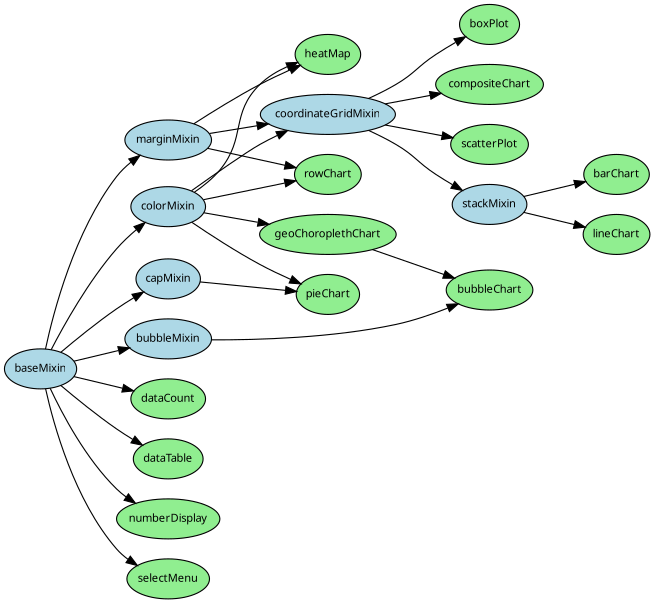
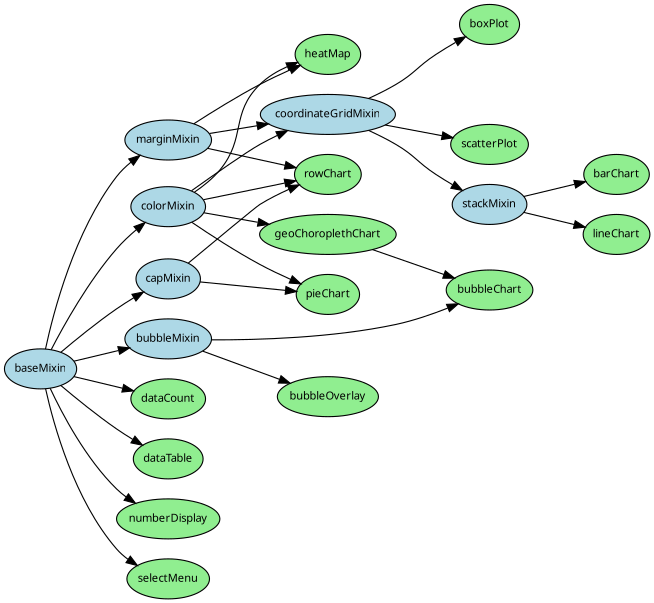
(490, 84) -> none
none -> (234, 225)
none -> (328, 397)
